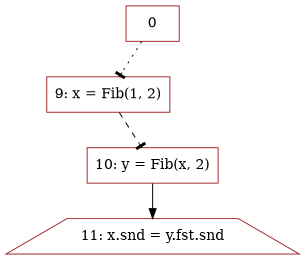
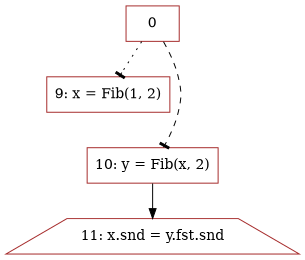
(129, 128) -> (181, 92)
